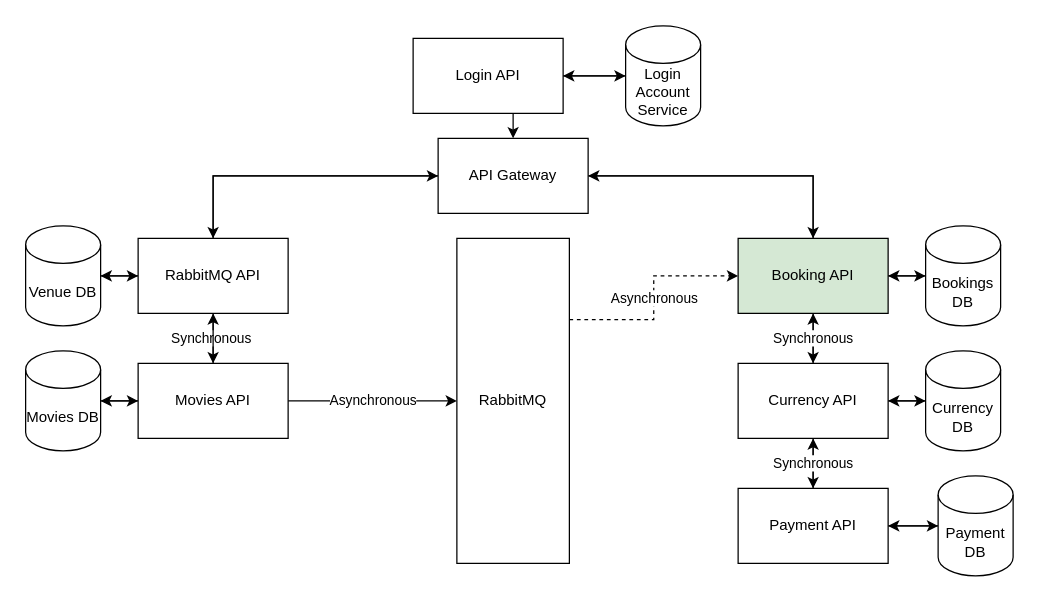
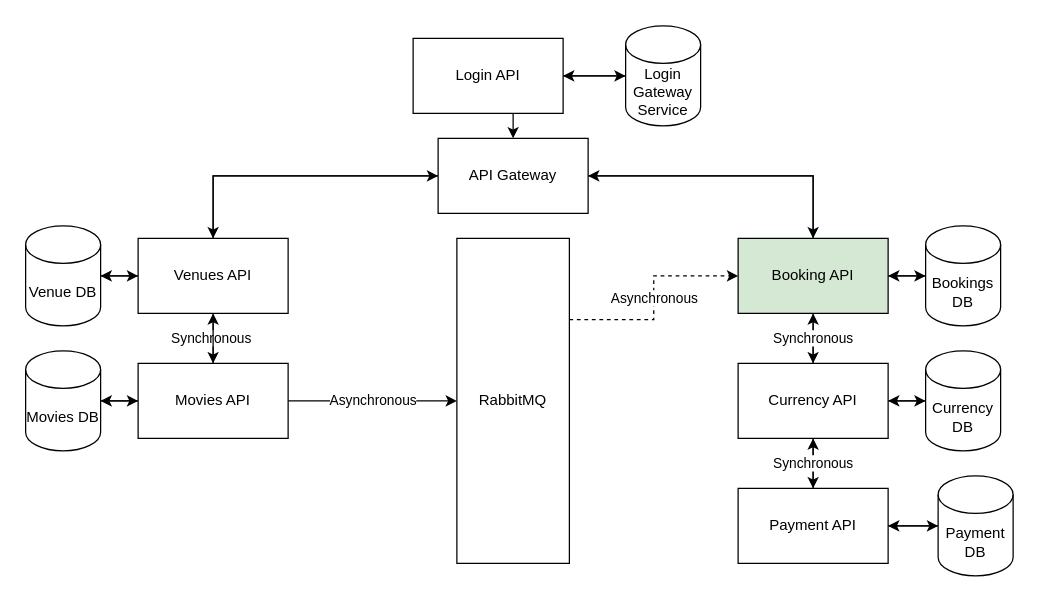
(663, 92) -> (663, 92)
(213, 276) -> (213, 276)
